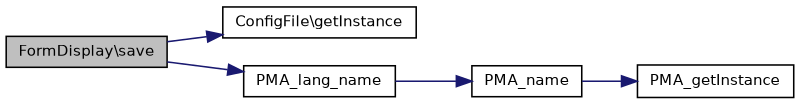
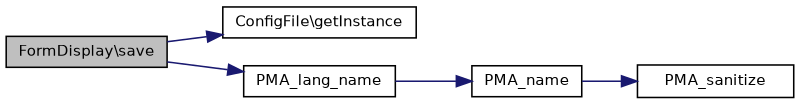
(716, 81) -> (716, 81)
